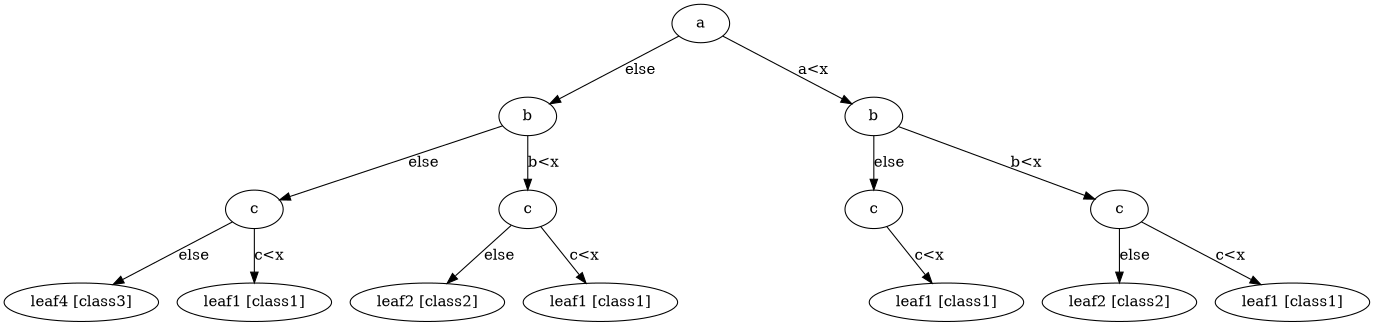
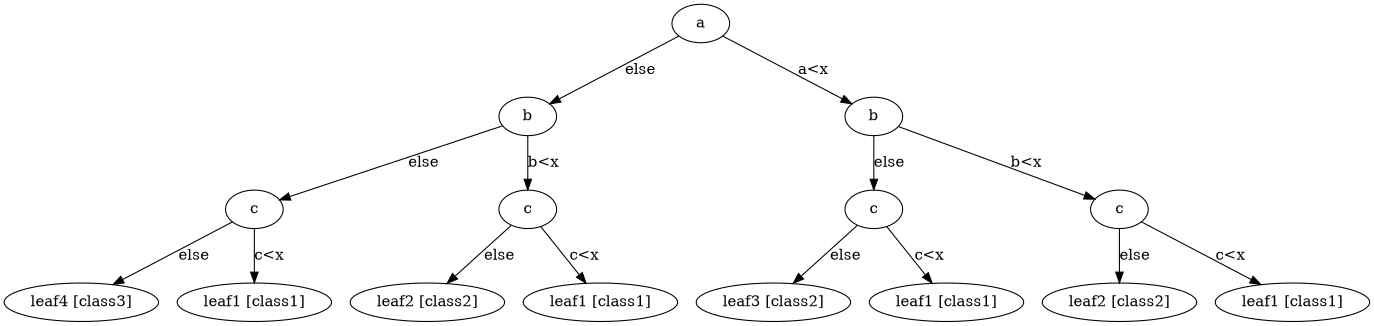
none -> (773, 302)
